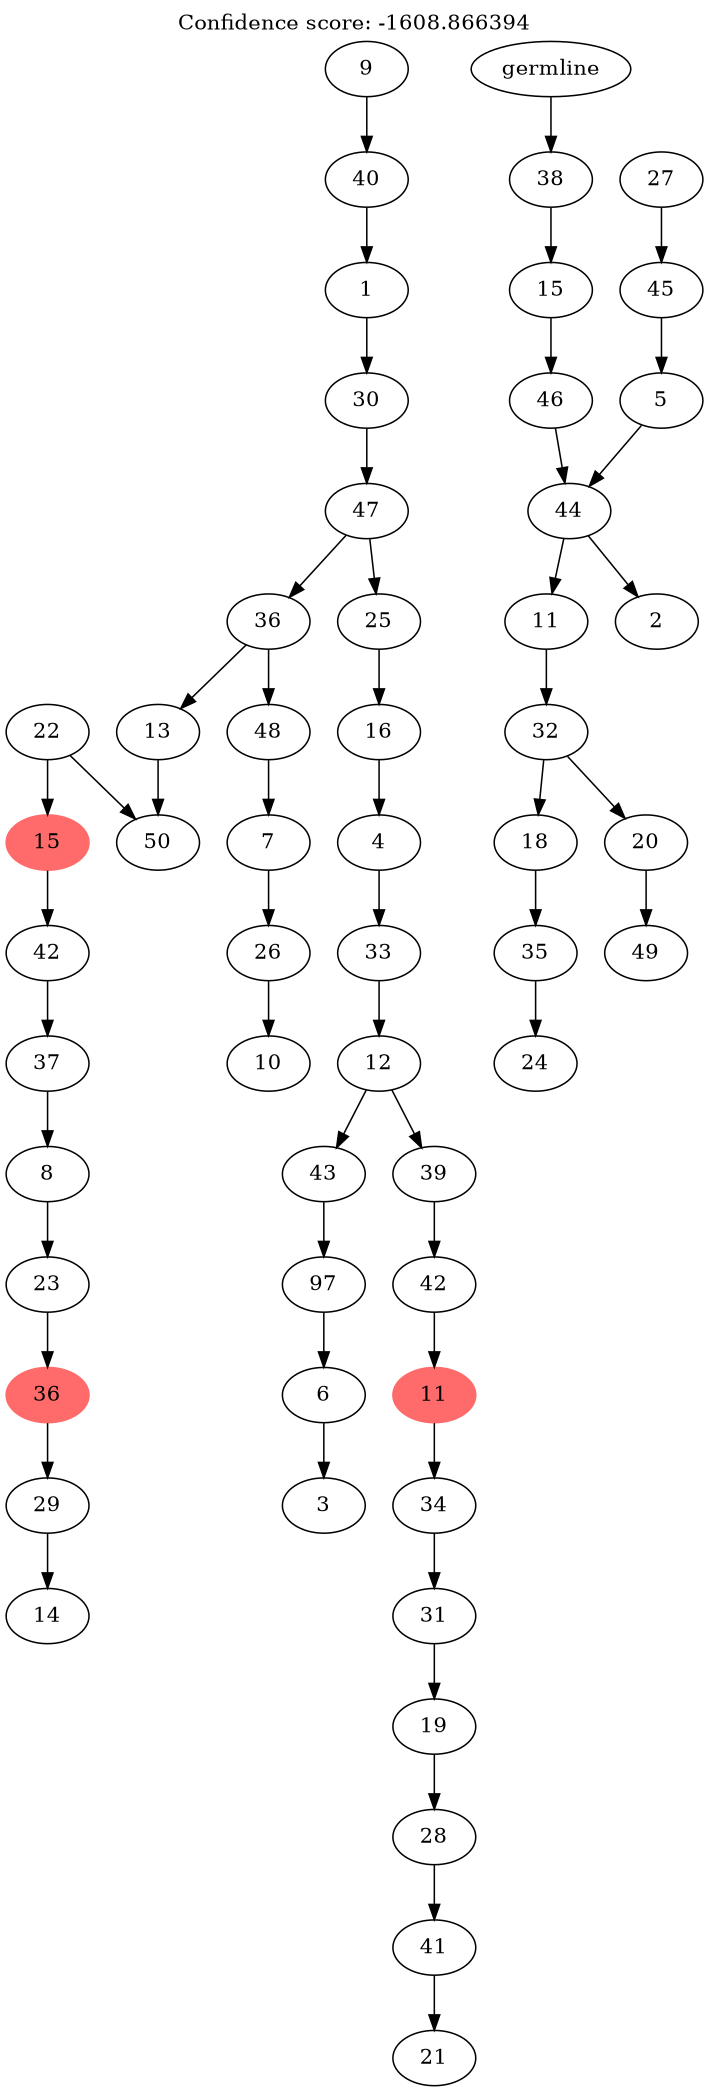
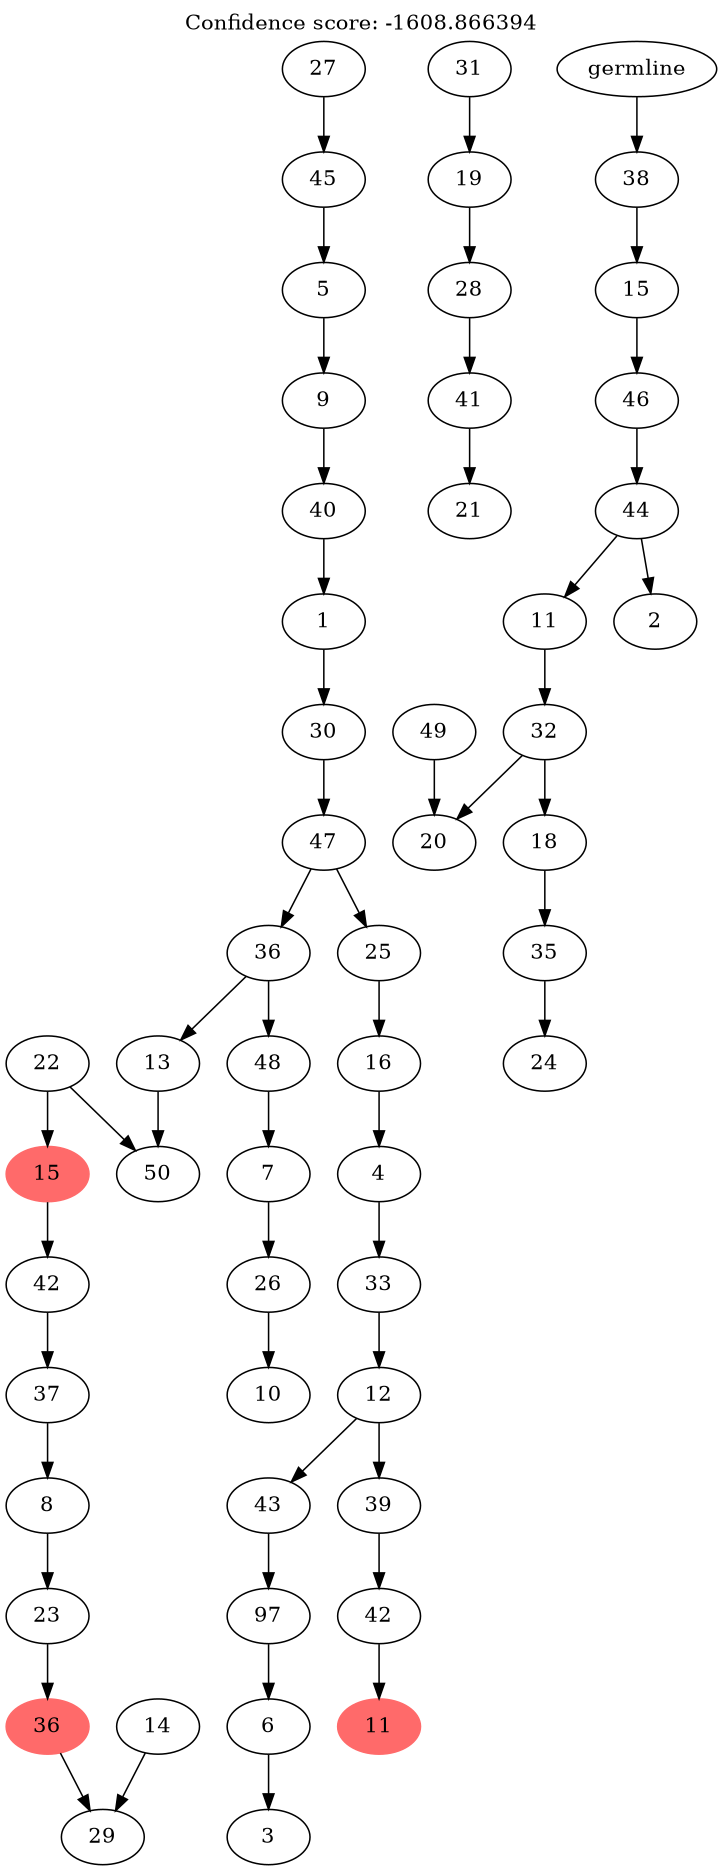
(620, 450) -> (324, 338)
(646, 890) -> (434, 780)
(434, 1506) -> none
(48, 1553) -> (134, 1775)
